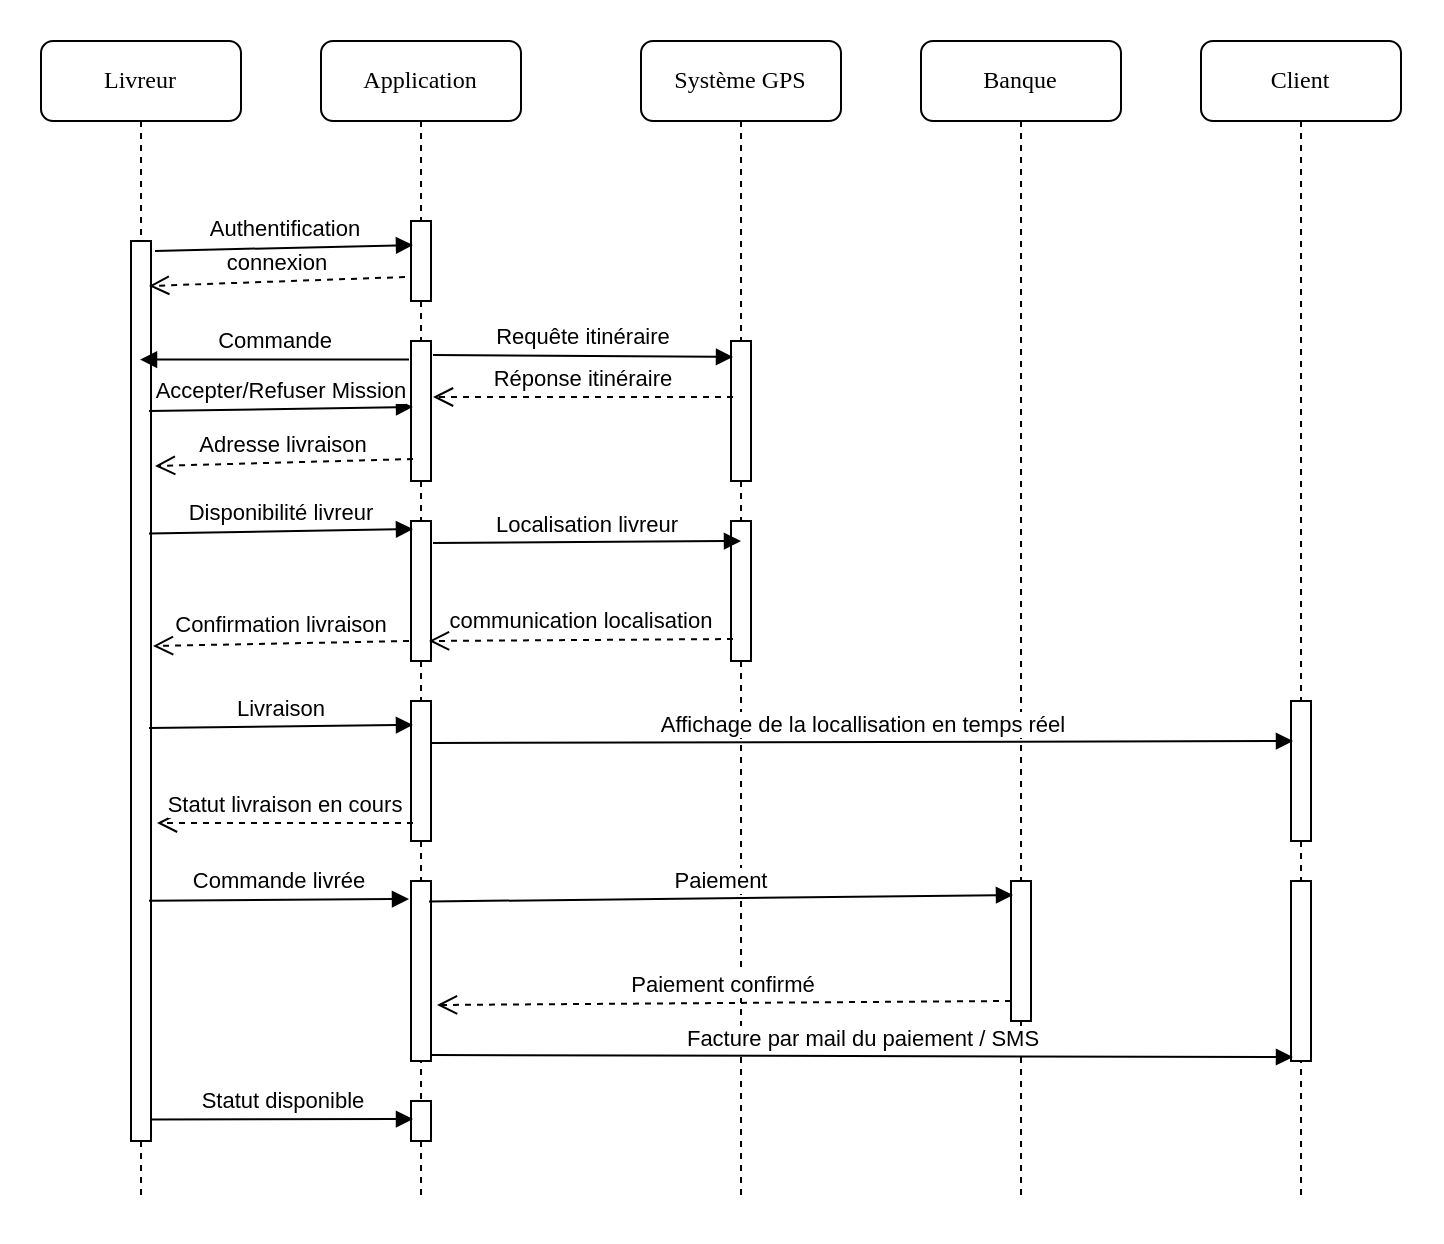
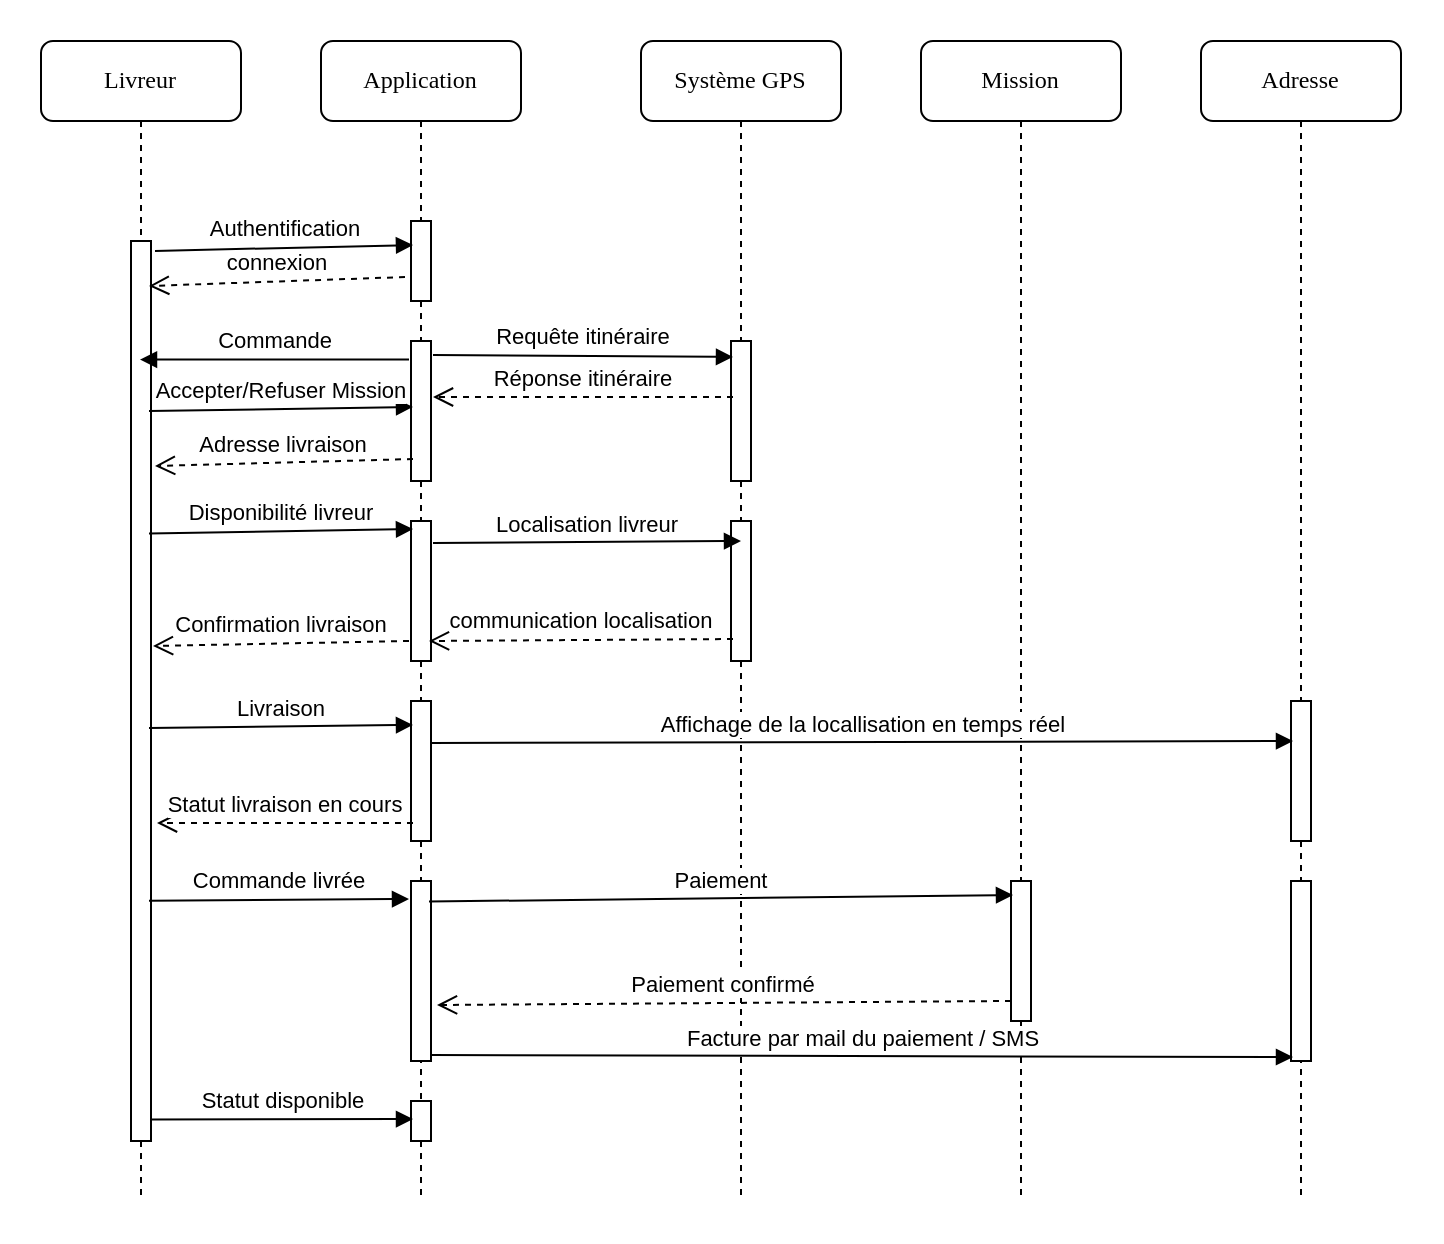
(1021, 81) -> (1021, 81)
(1301, 81) -> (1301, 81)
